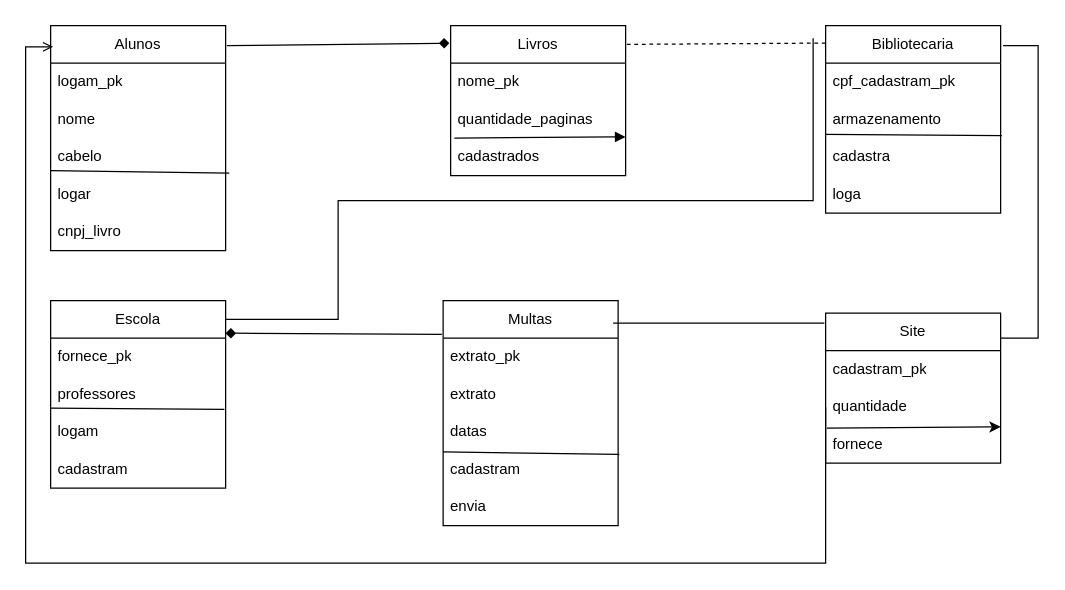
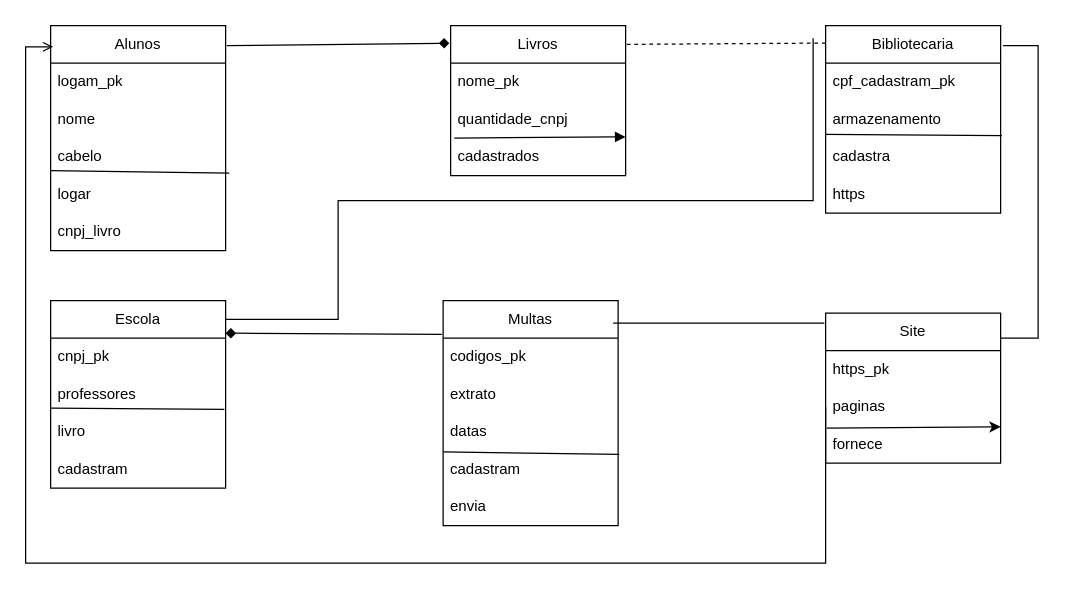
(530, 119) -> (519, 119)
(848, 194) -> (854, 194)
(100, 357) -> (88, 357)
(493, 357) -> (491, 357)
(884, 369) -> (867, 369)
(873, 407) -> (861, 407)
(77, 432) -> (75, 432)
